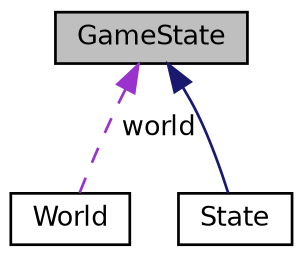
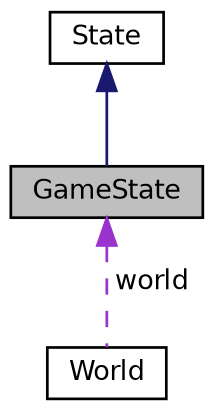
(209, 139) -> (107, 129)
